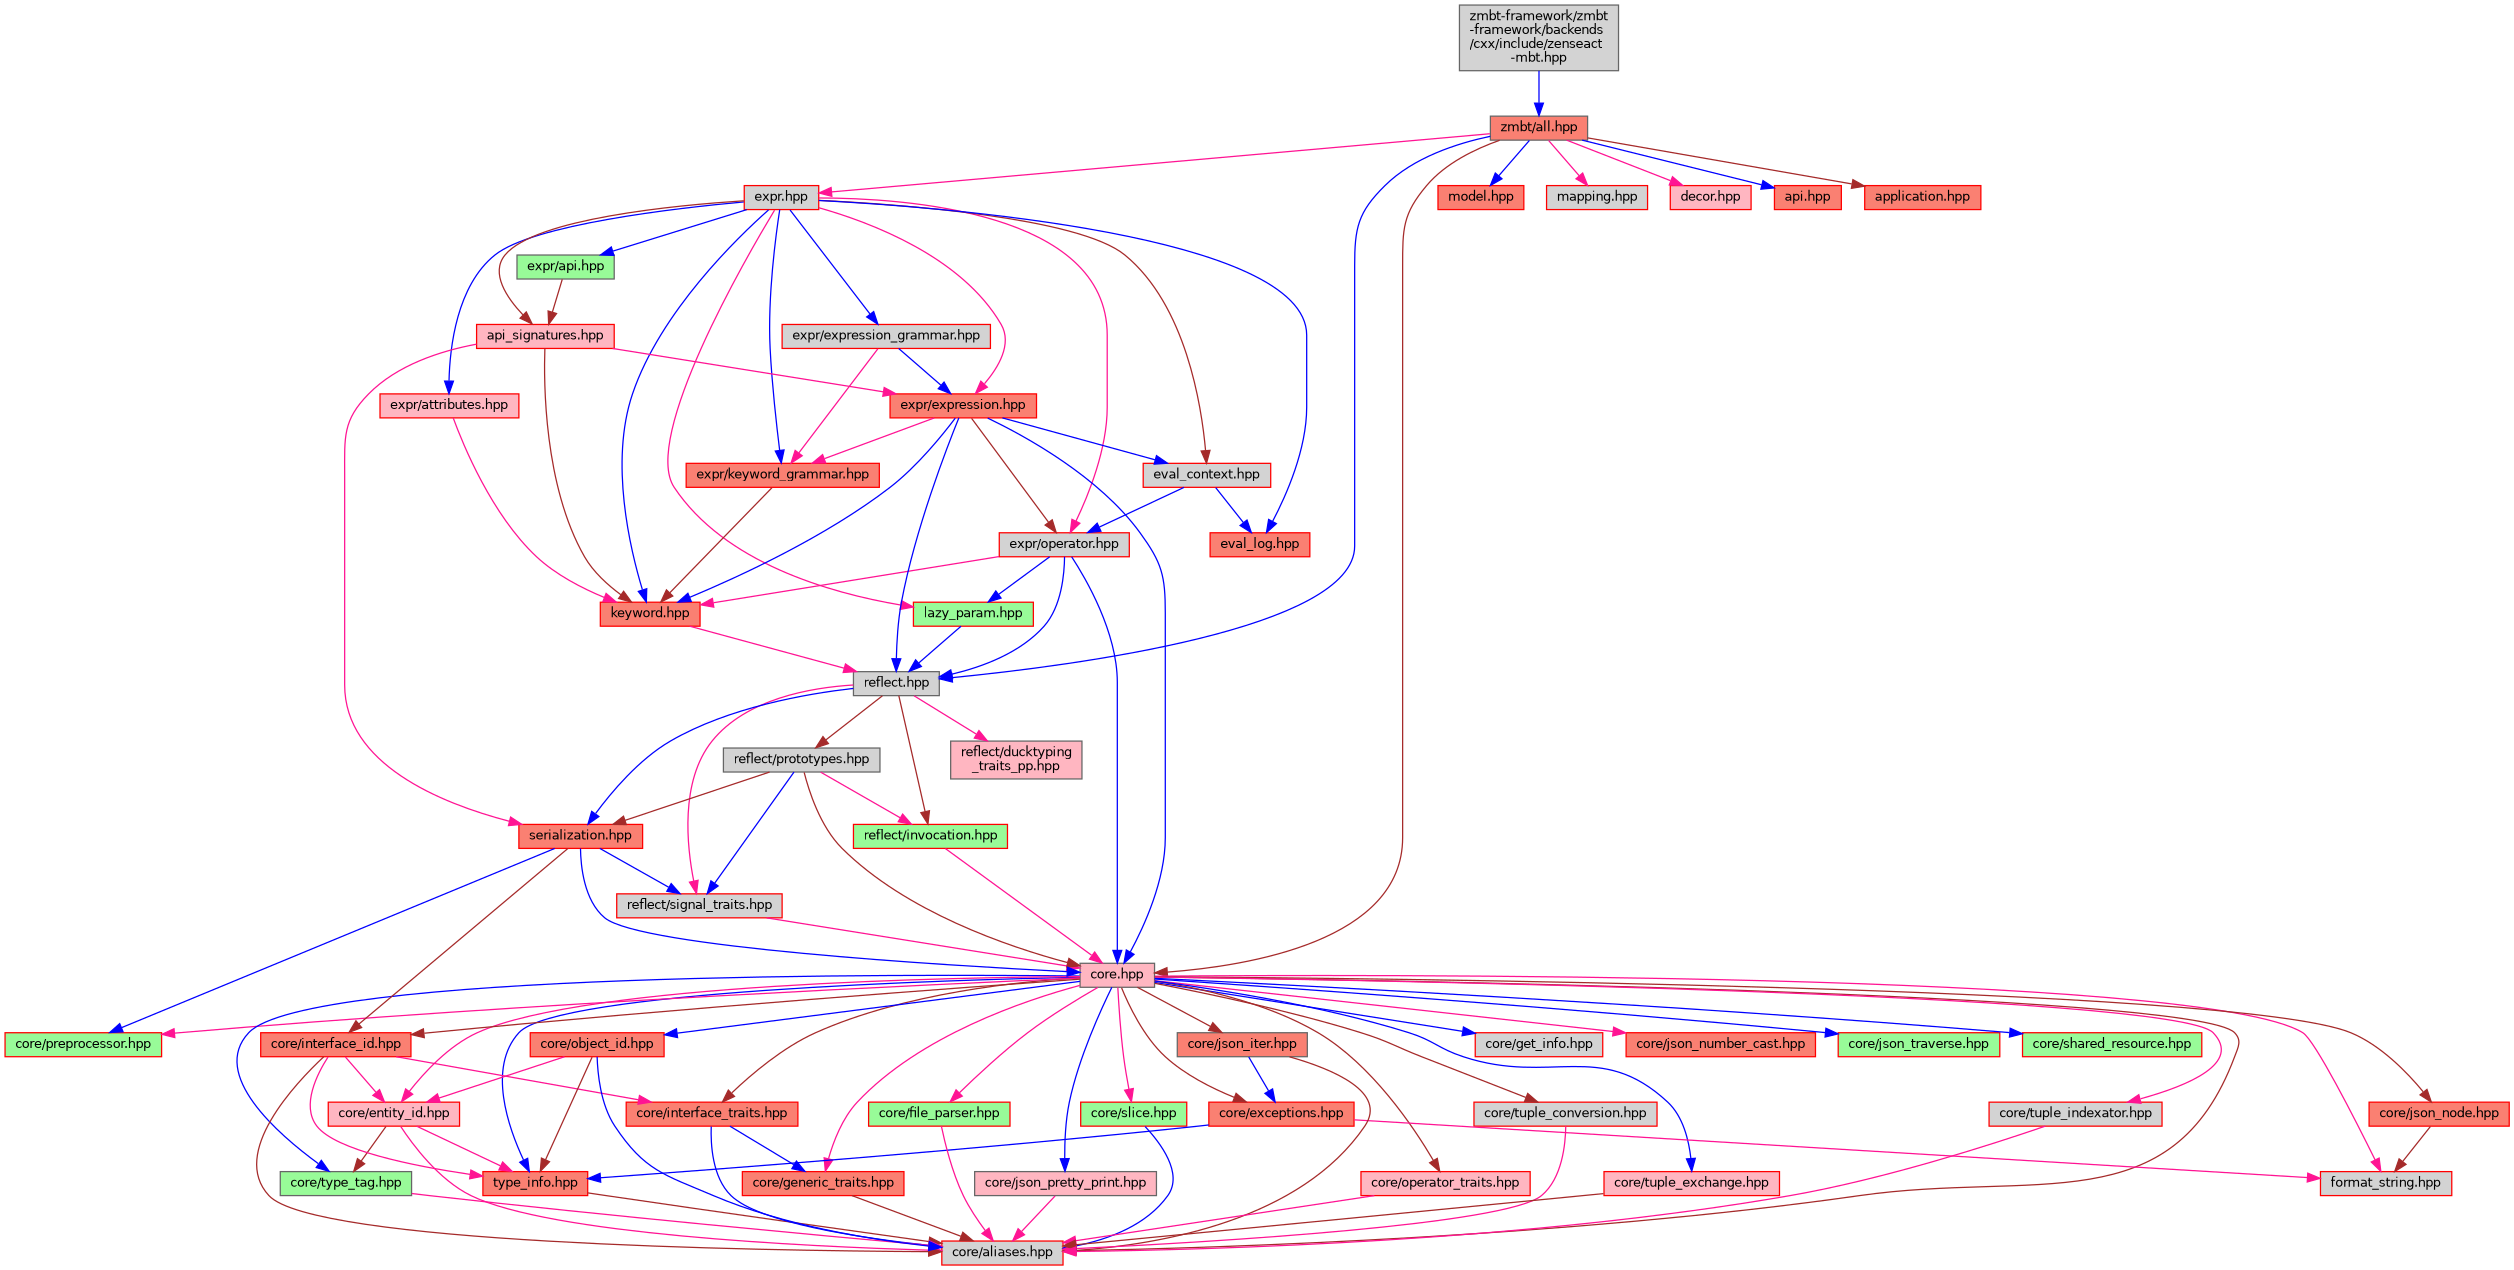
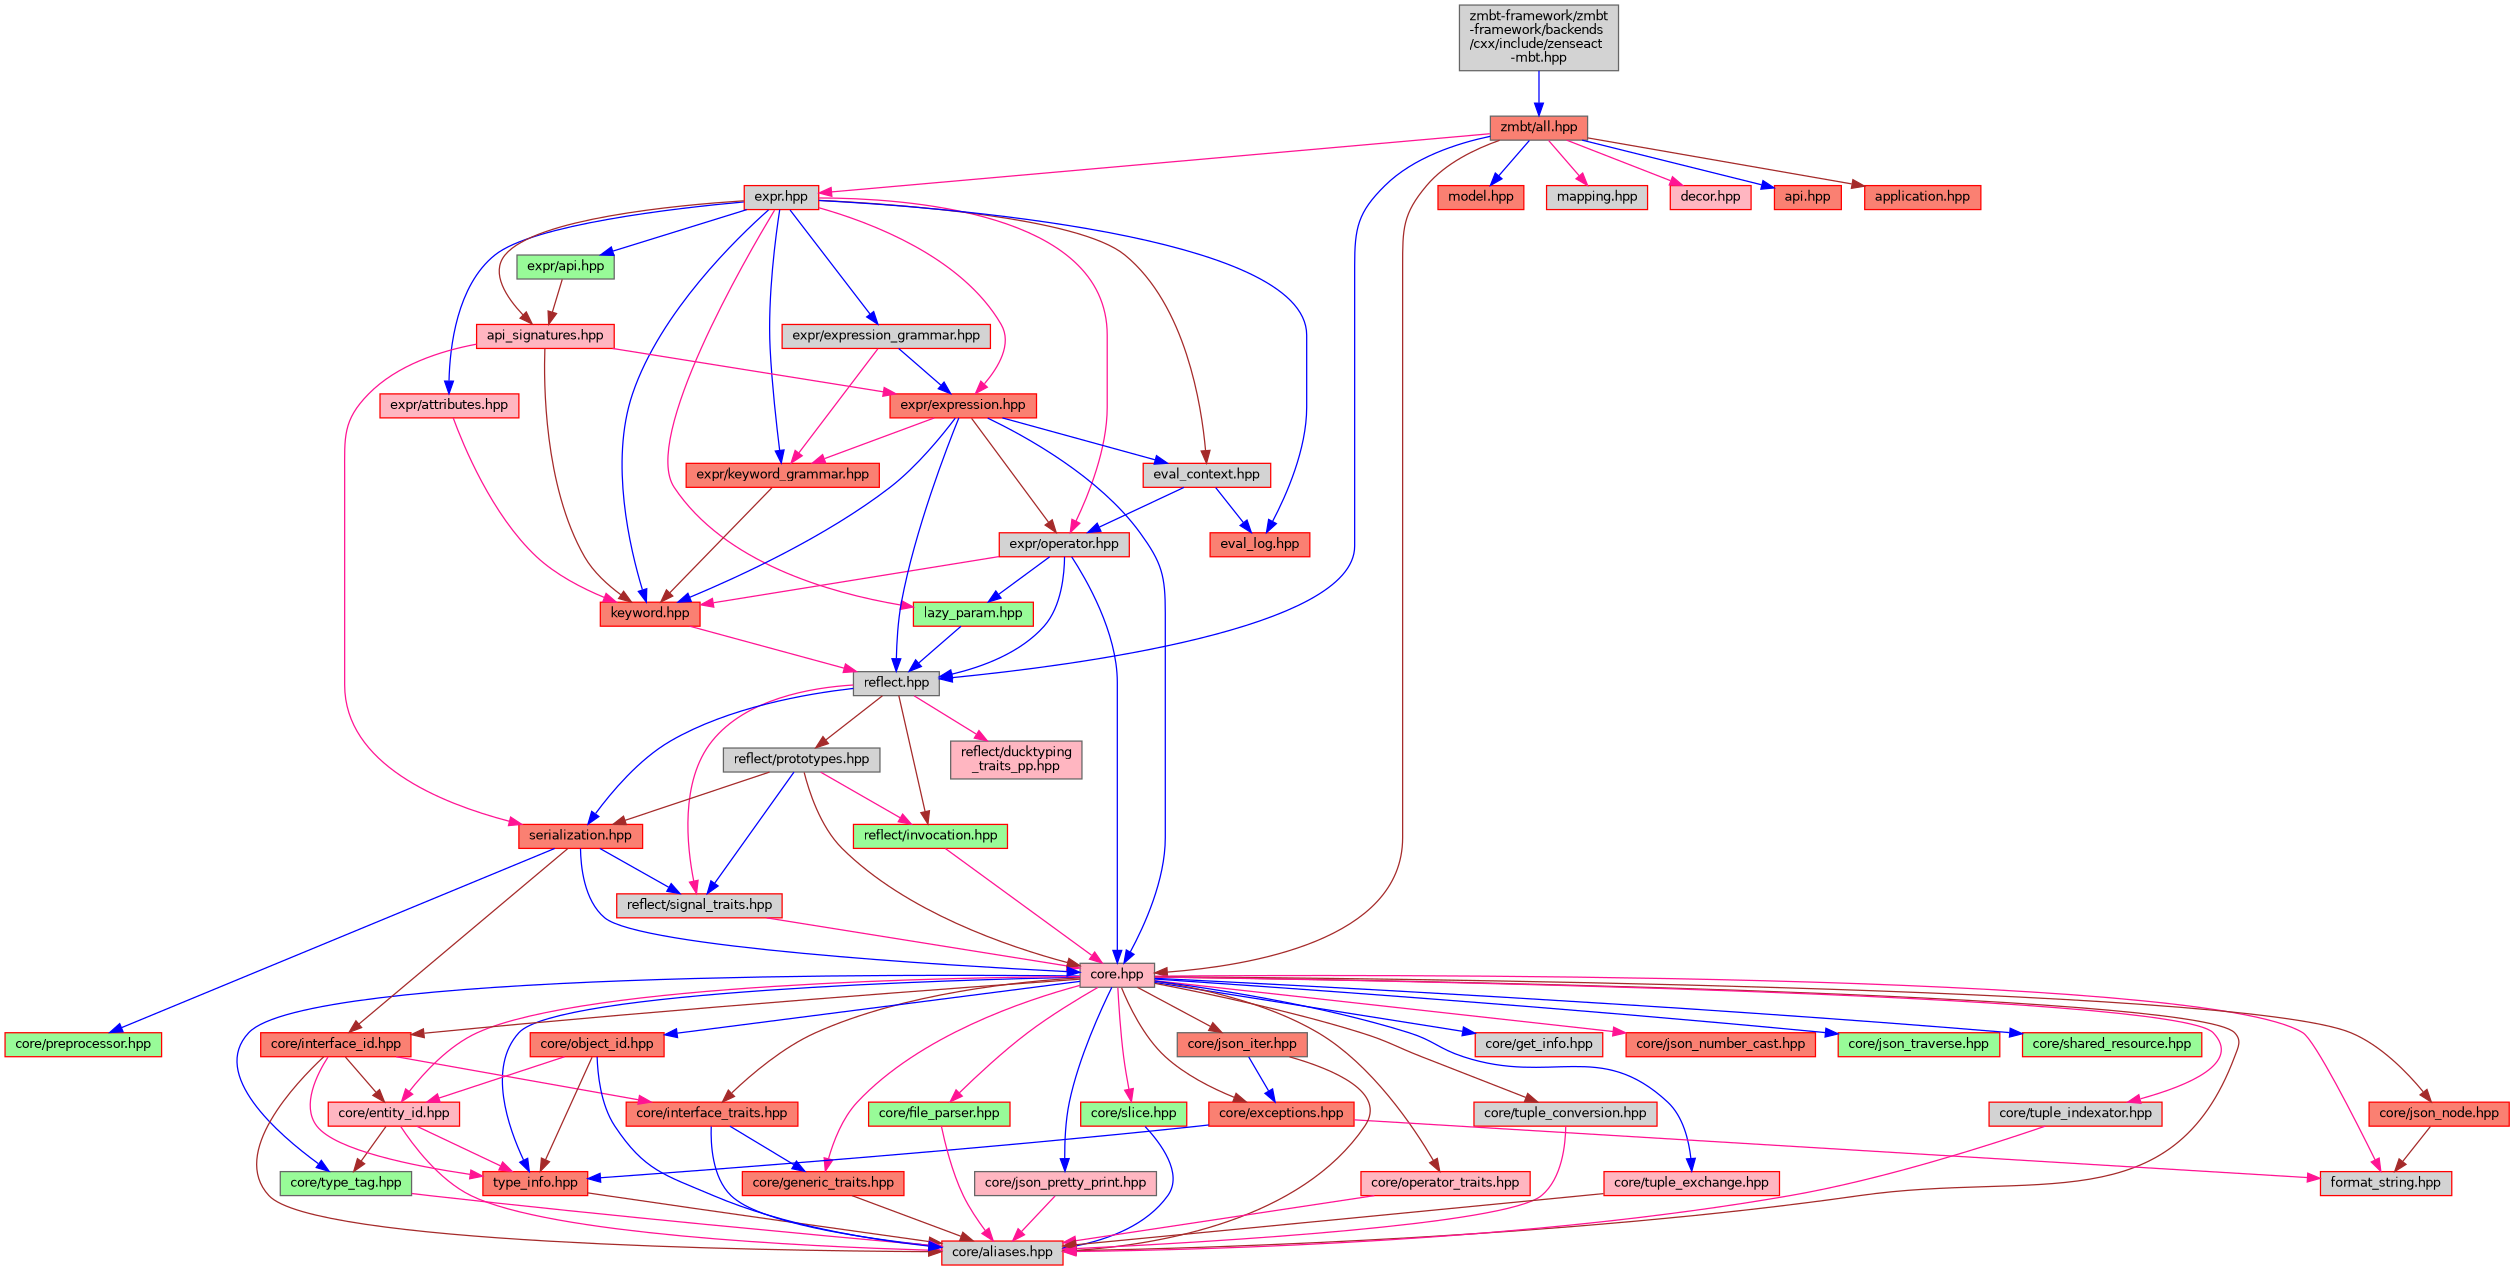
(536, 1007) -> none
(361, 1075) -> (361, 1075)
